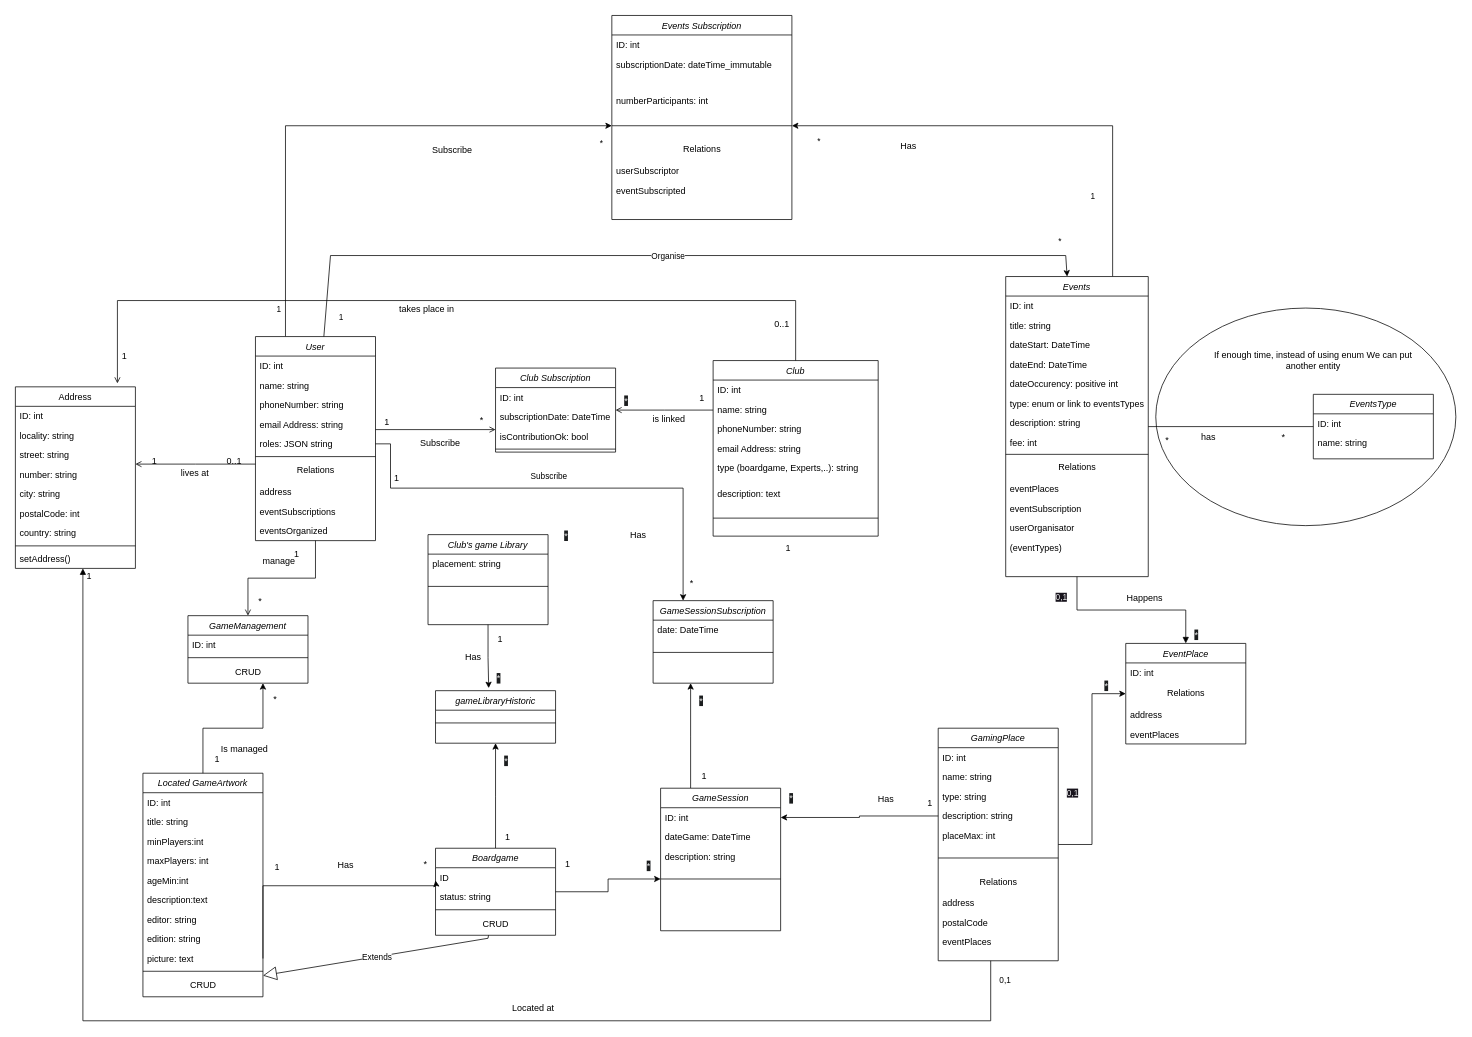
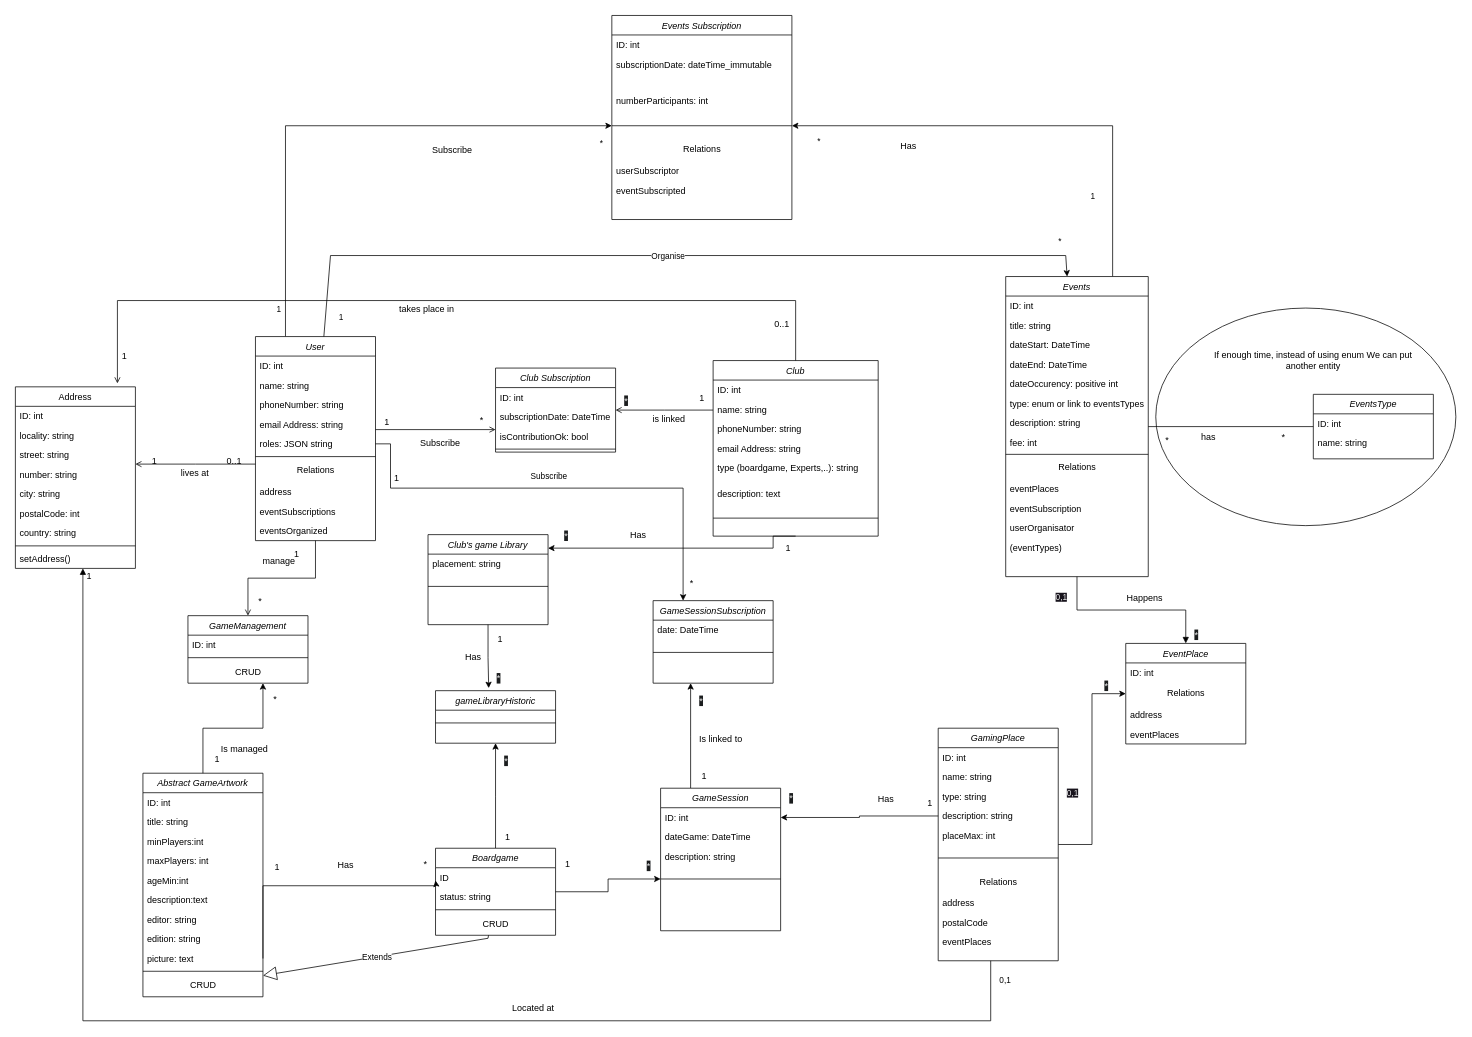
none -> (554, 548)
none -> (720, 739)
(203, 783) -> (203, 783)
